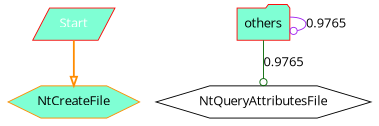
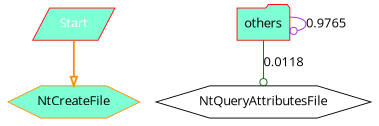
(284, 63) -> (284, 63)
